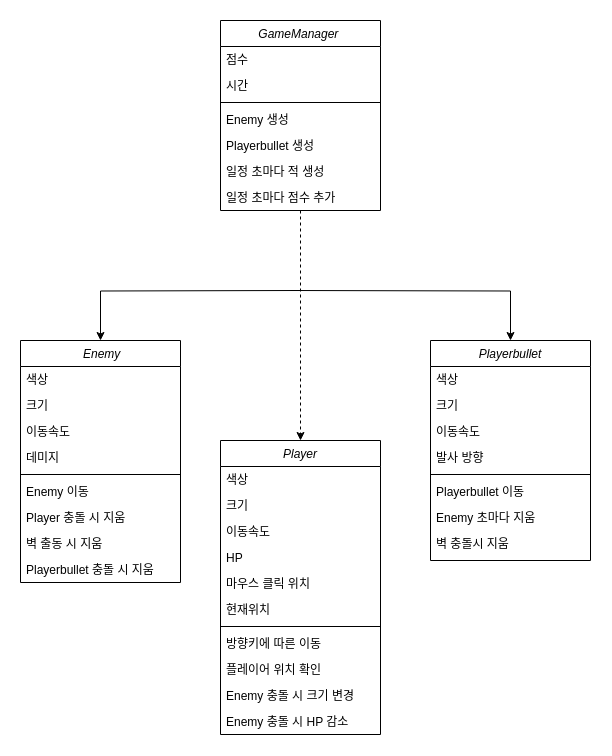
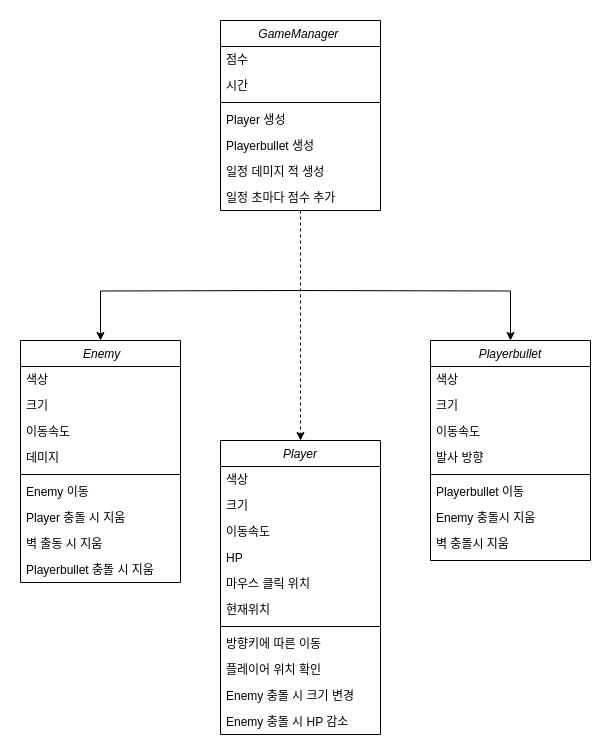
(258, 120) -> (260, 120)
(279, 172) -> (279, 172)
(488, 518) -> (488, 518)
